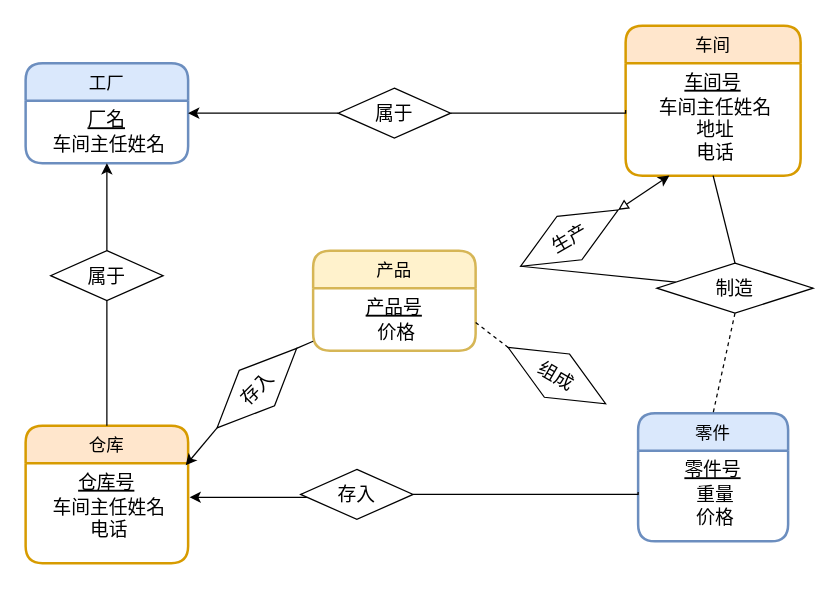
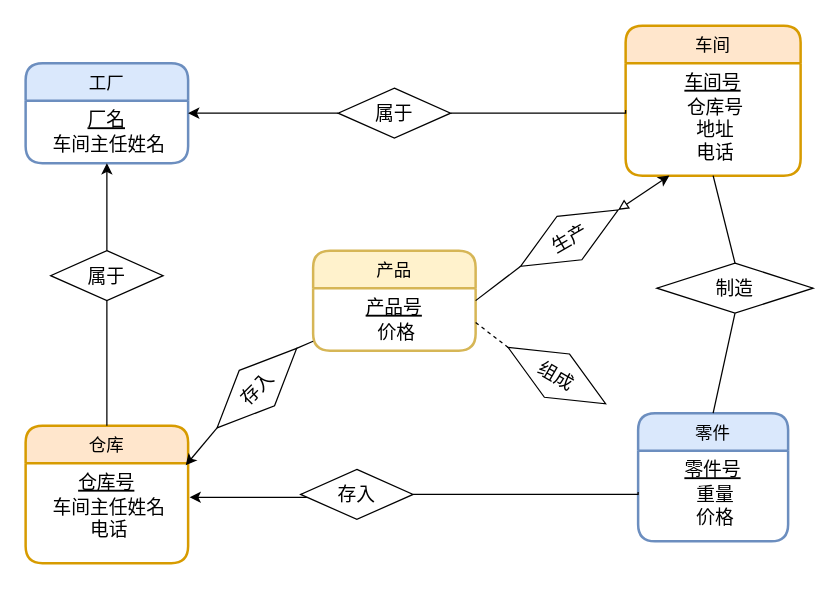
(715, 108) -> (715, 108)
(598, 274) -> (499, 283)
(724, 364) -> (724, 364)
